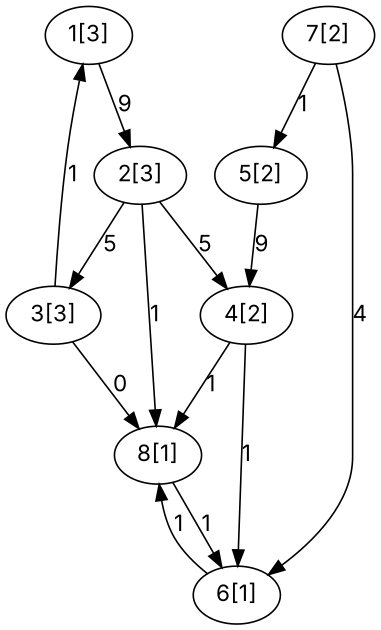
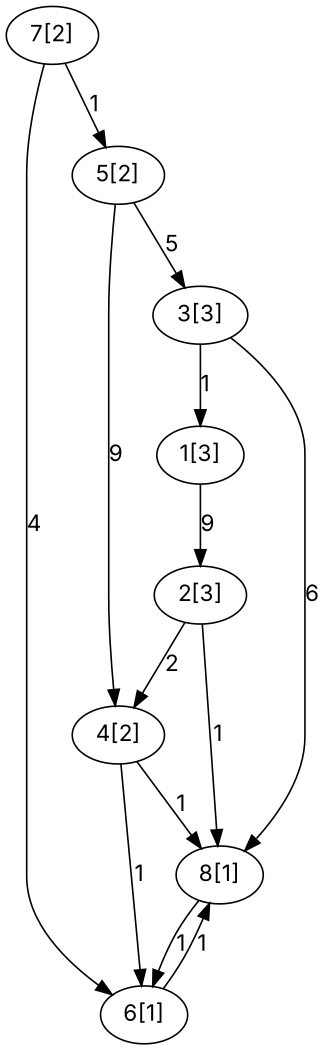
(101, 238) -> (155, 238)
(205, 245) -> (172, 665)
(121, 385) -> (313, 595)
